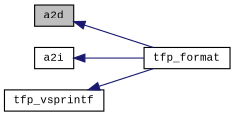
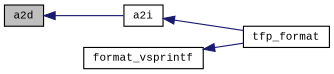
(119, 36) -> (89, 16)
(54, 100) -> (143, 58)
